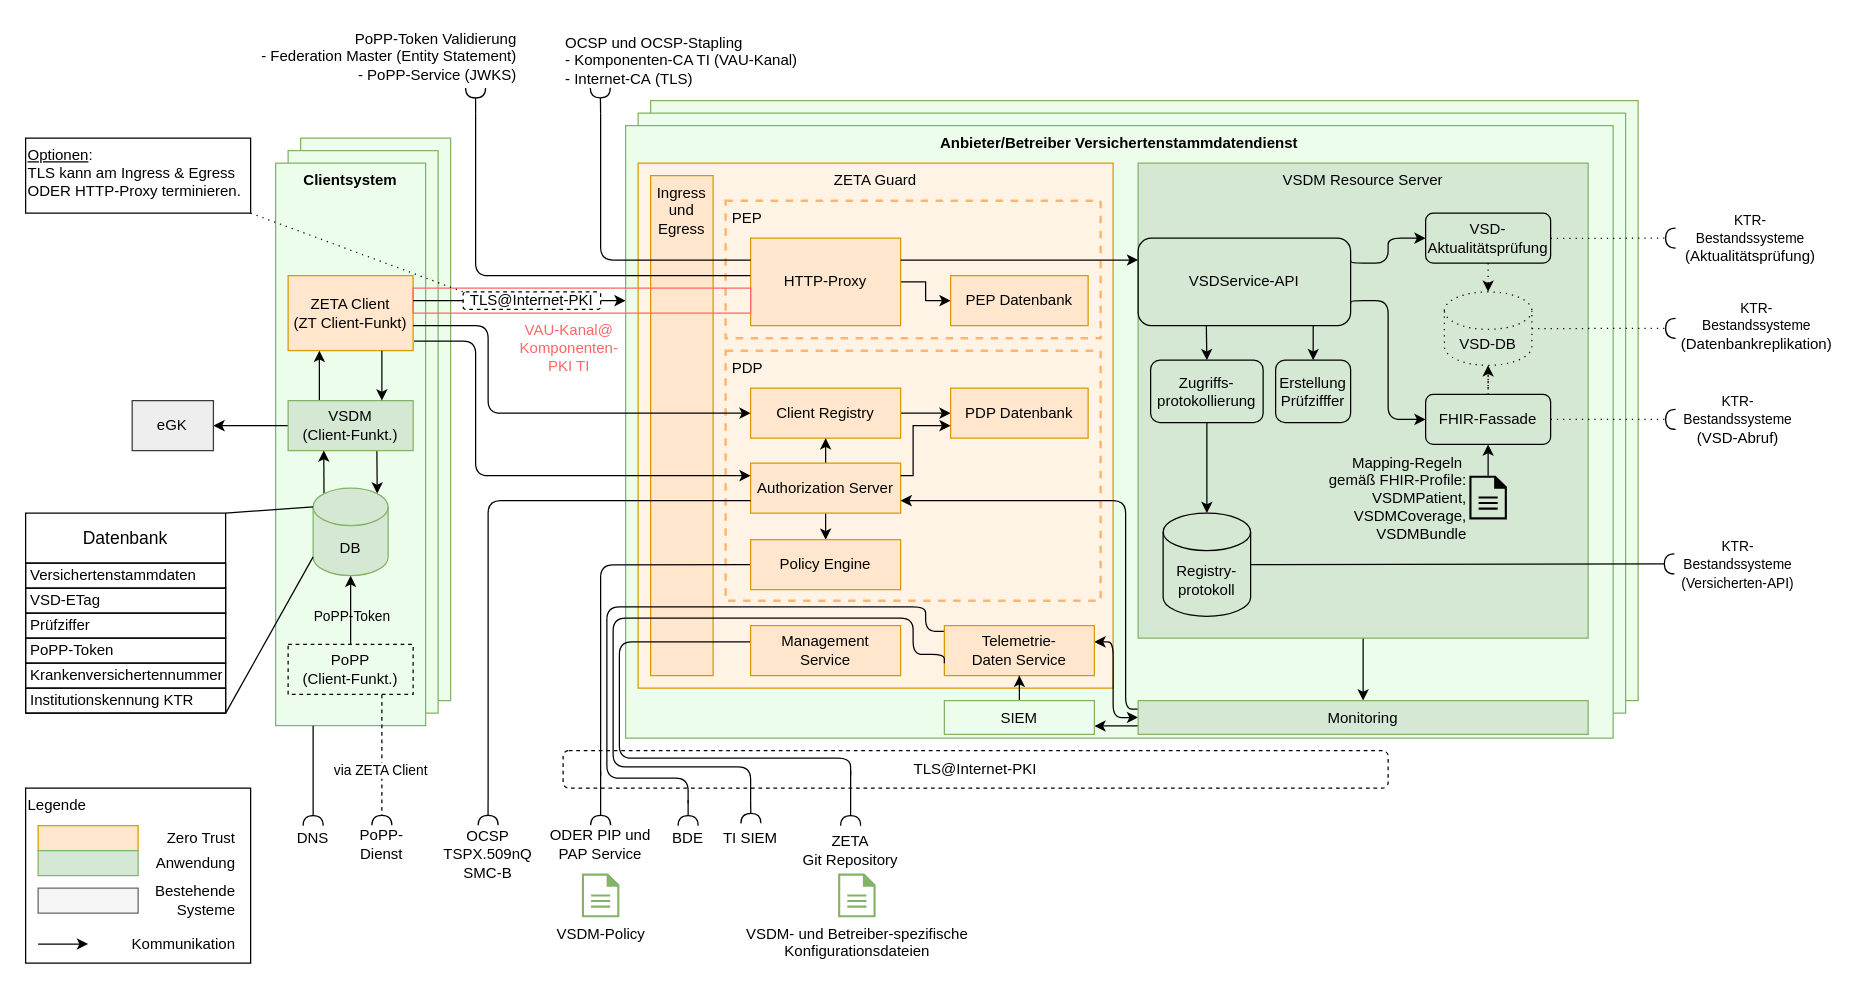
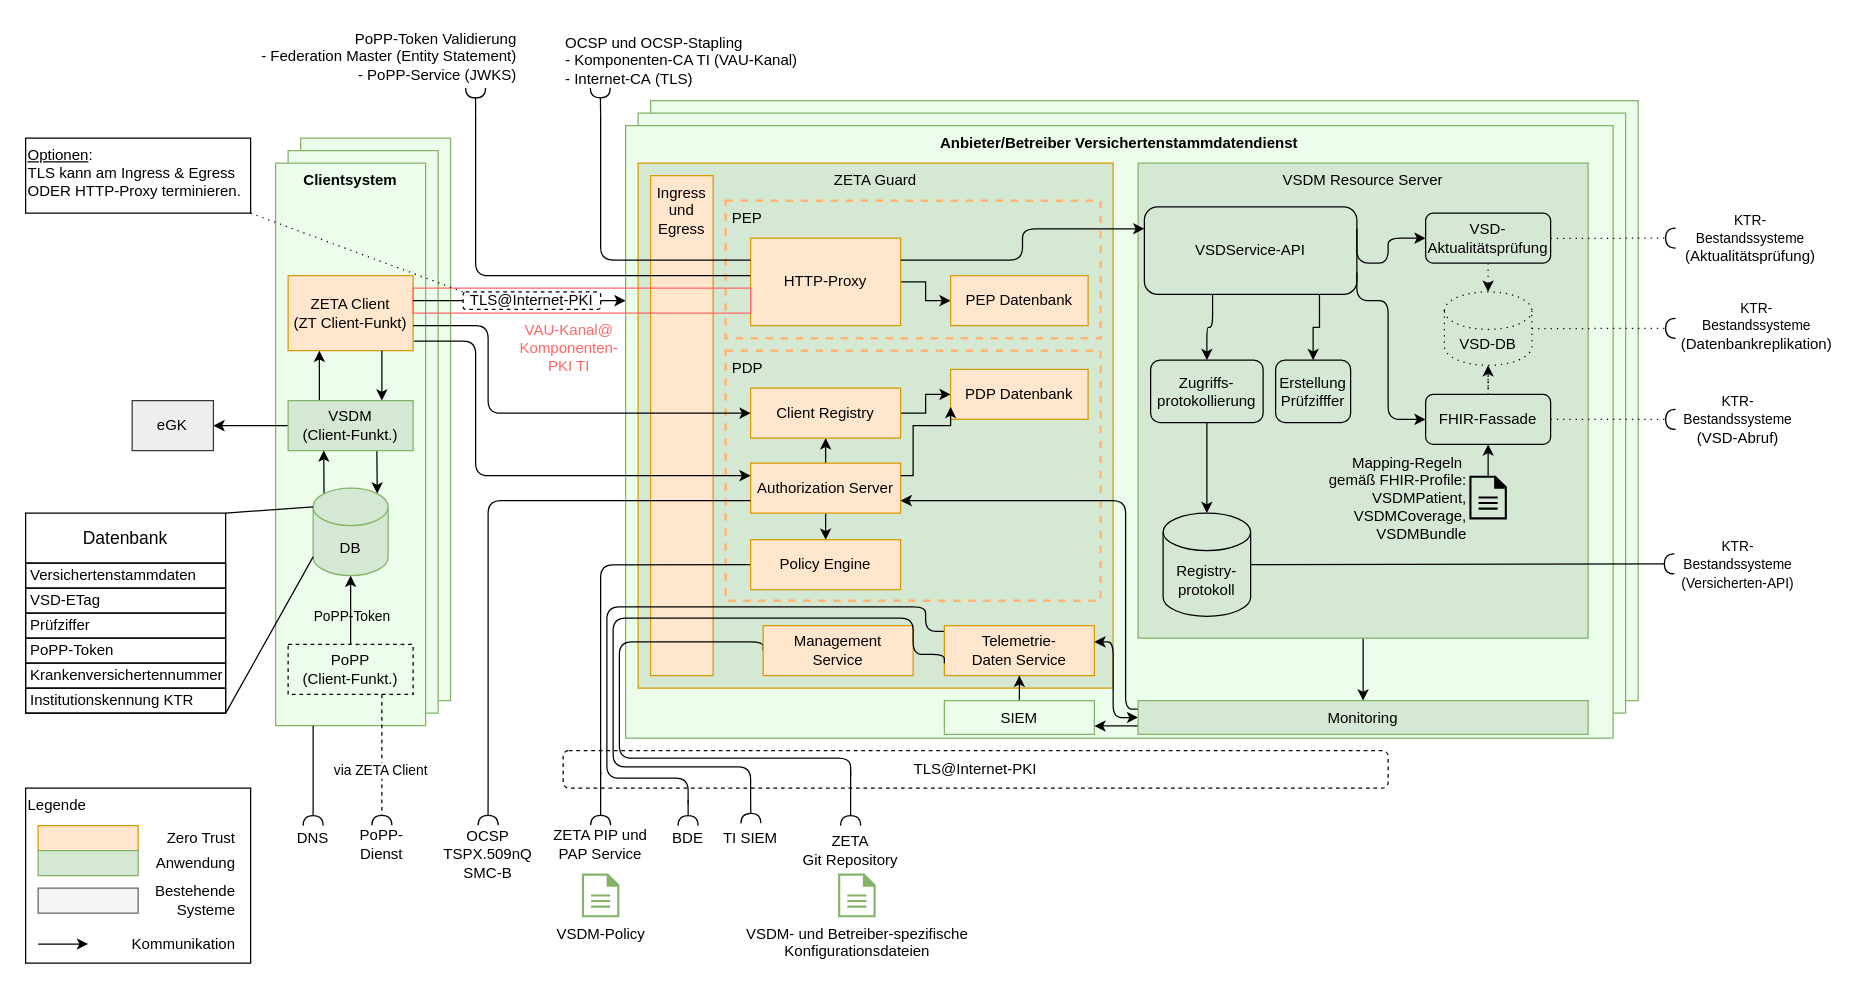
(876, 181) -> (876, 181)
(1244, 282) -> (1251, 251)
(1019, 413) -> (1019, 394)
(826, 651) -> (838, 651)
(601, 844) -> (601, 844)
